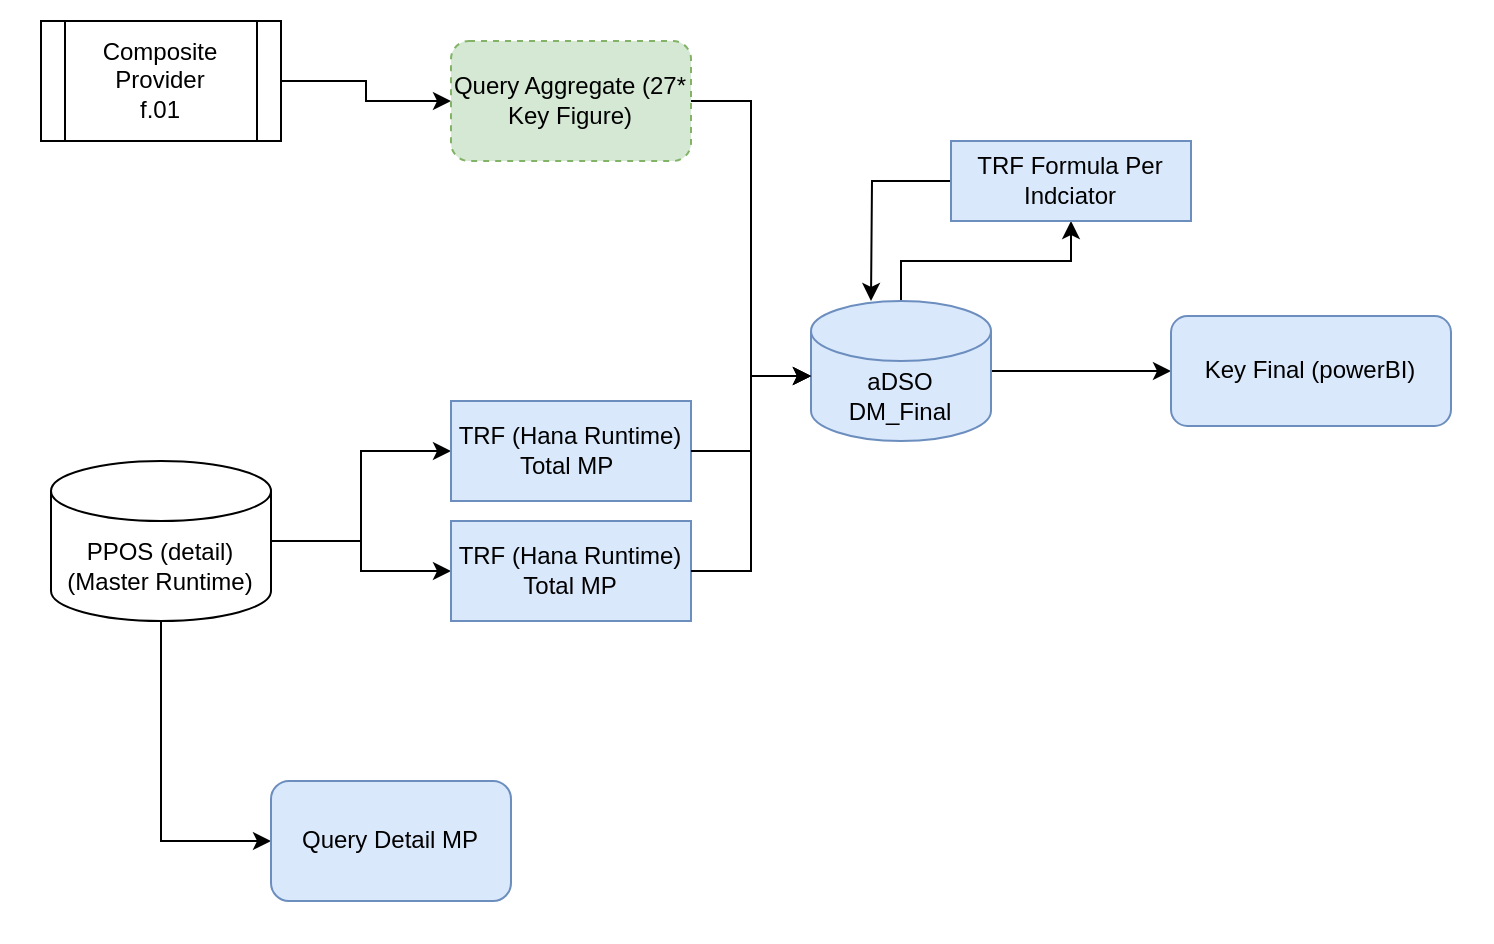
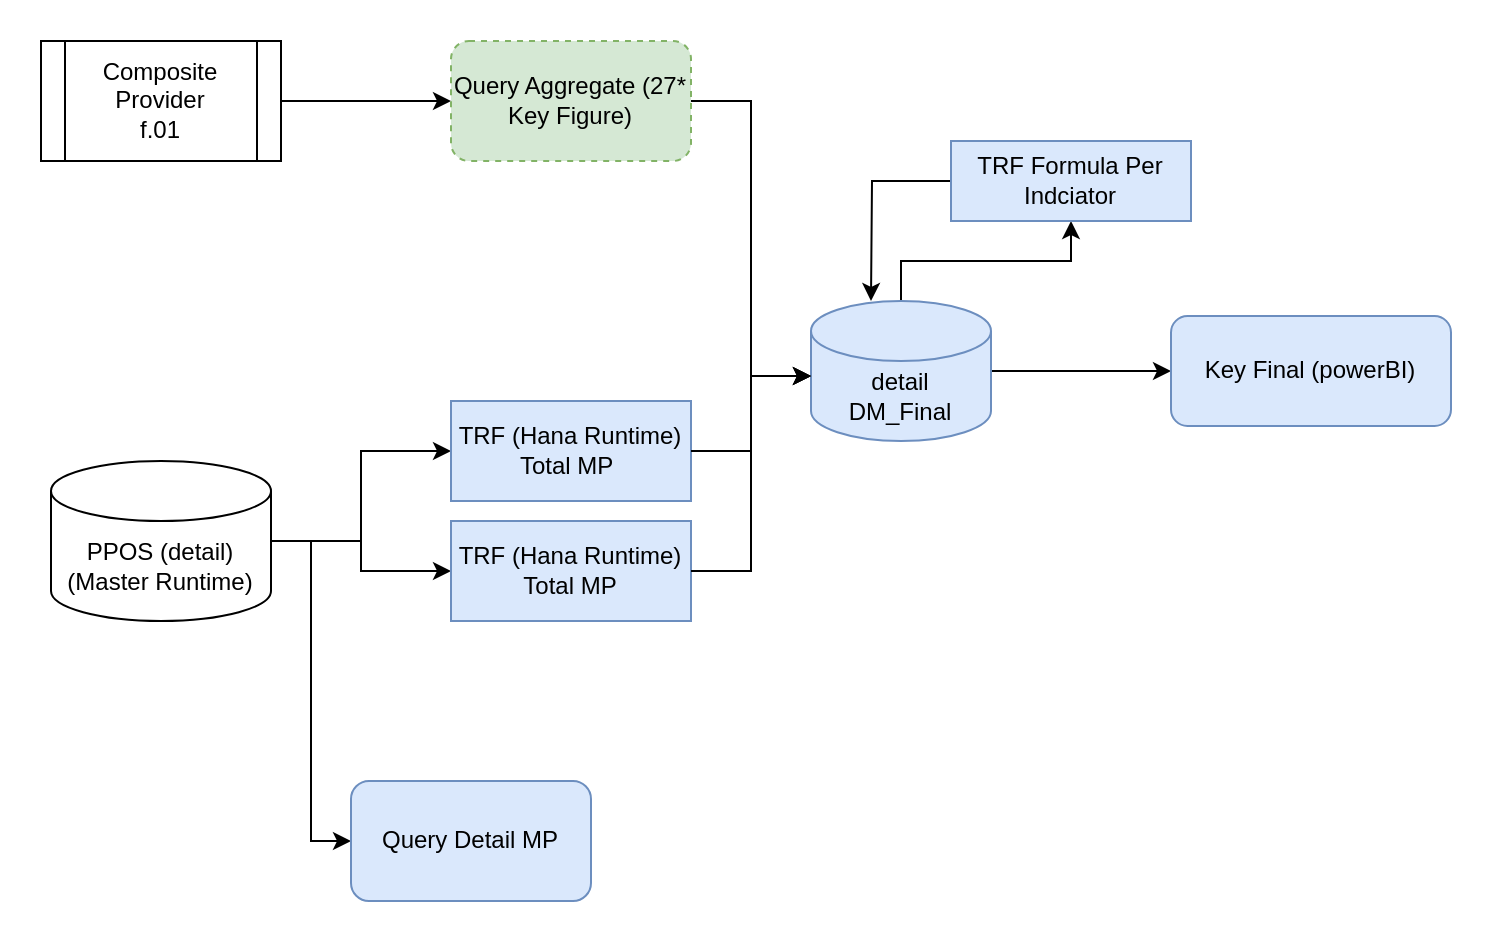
(161, 81) -> (161, 101)
(901, 397) -> (901, 397)
(391, 841) -> (471, 841)
